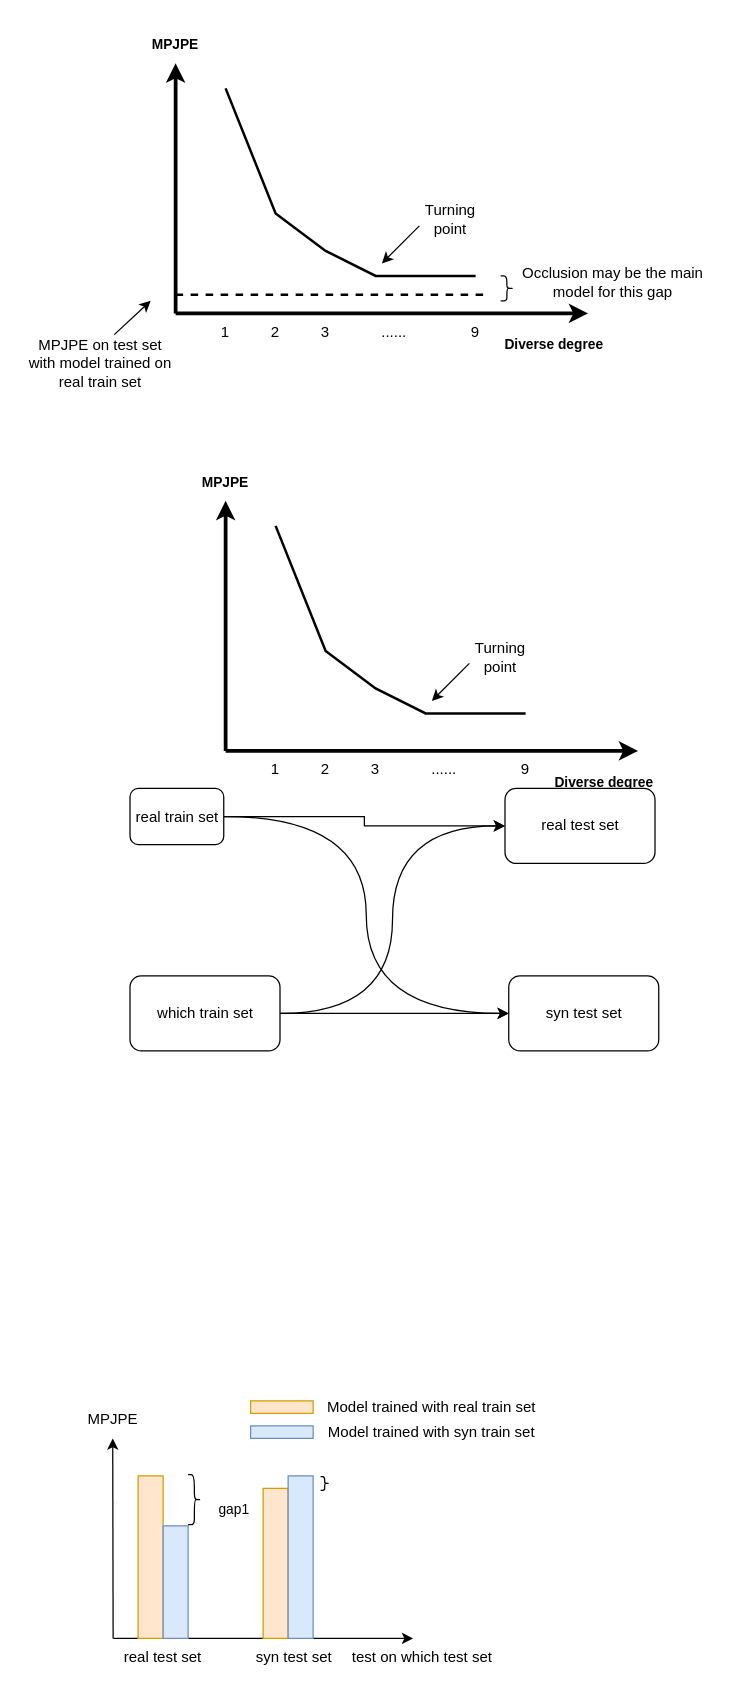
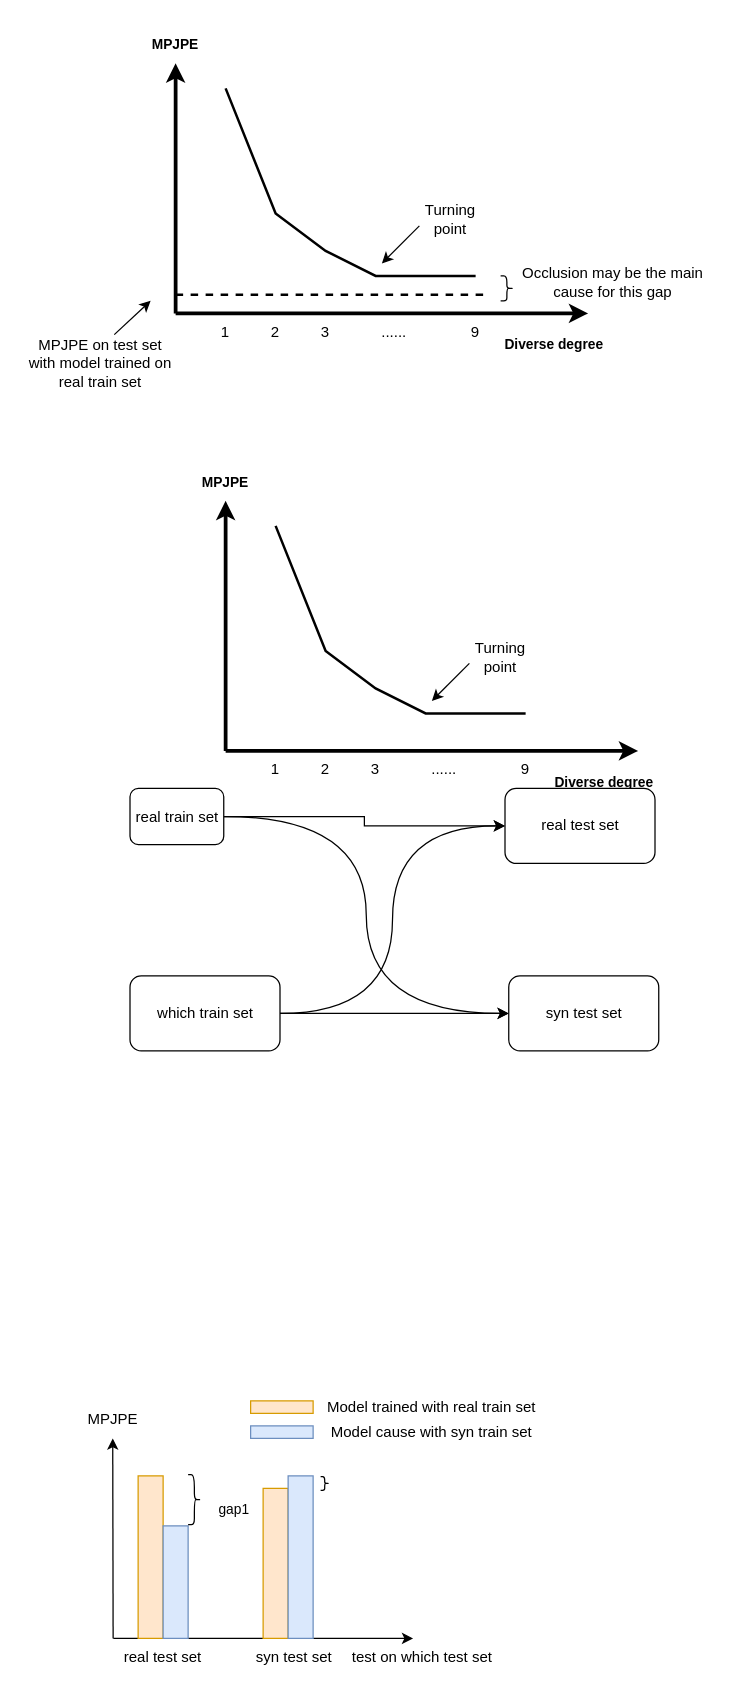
(613, 282) -> (613, 282)
(432, 1432) -> (432, 1432)
